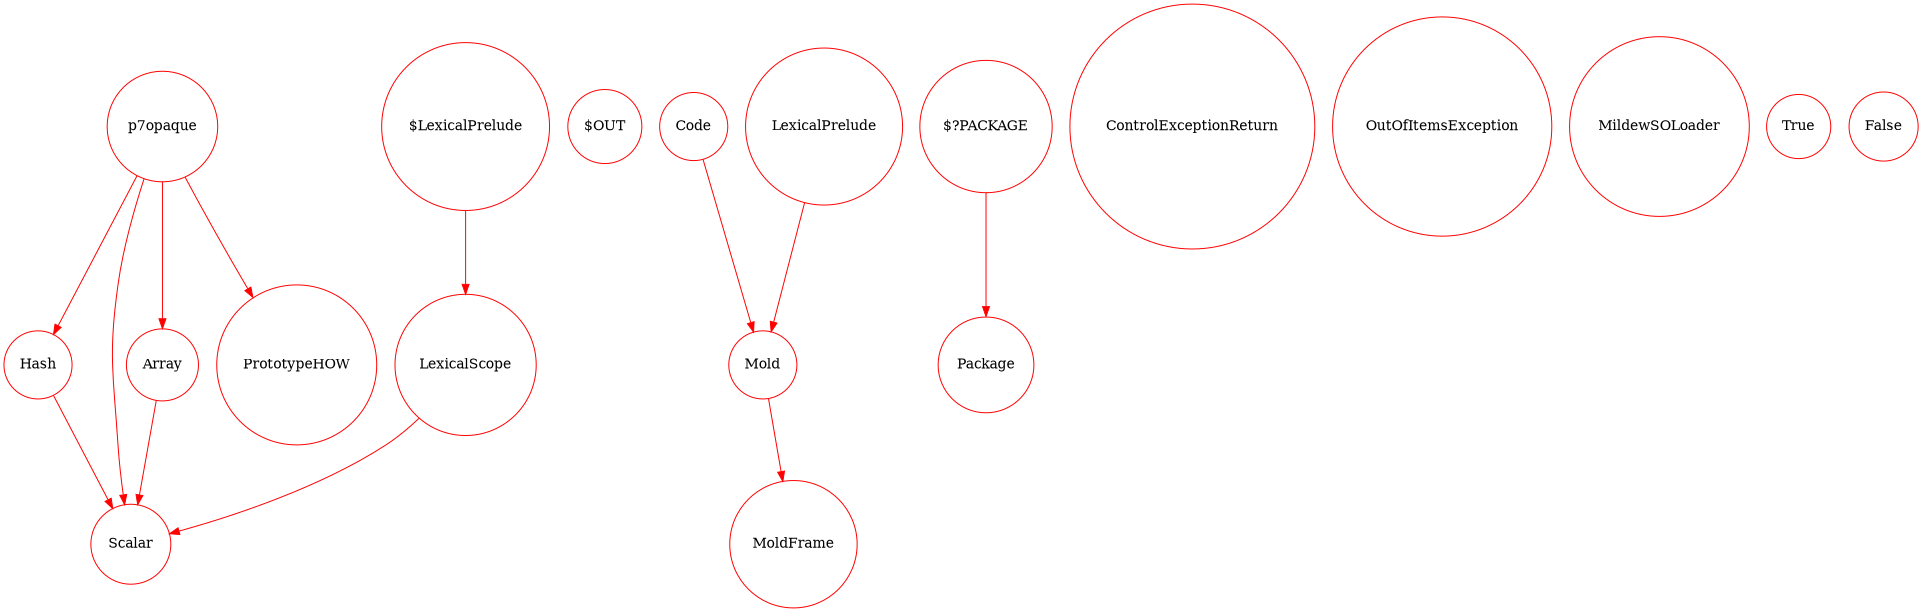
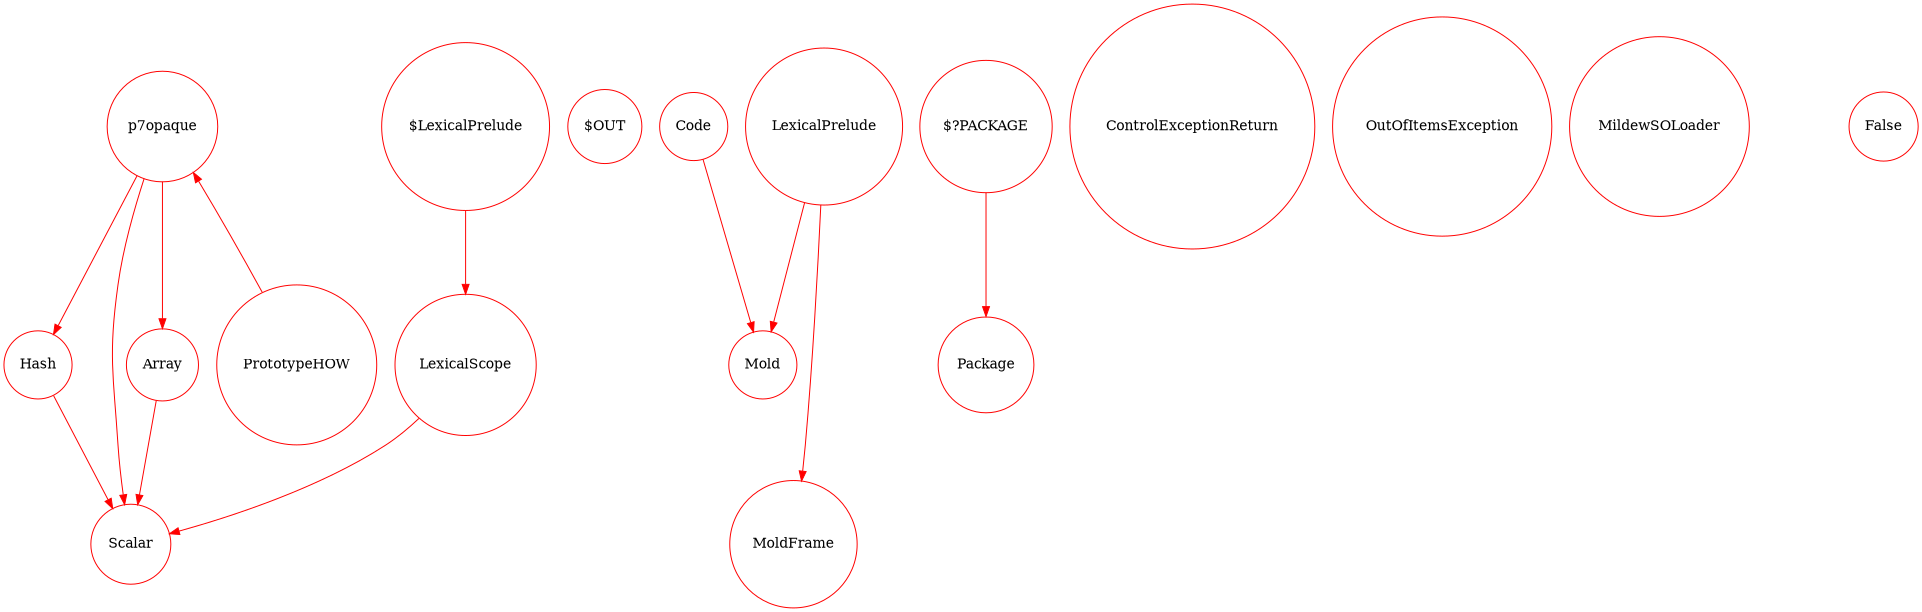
(1799, 127) -> none
(216, 233) -> (231, 236)
(775, 435) -> (813, 338)
